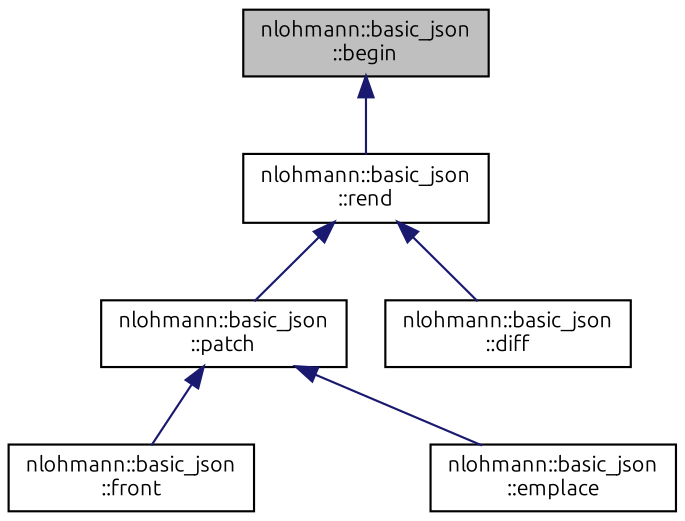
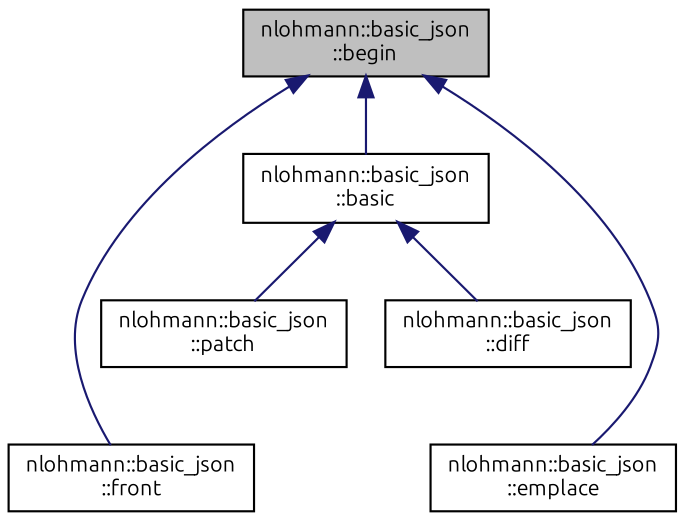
(366, 188) -> (366, 188)
(399, 410) -> (617, 241)
(172, 415) -> (119, 235)
